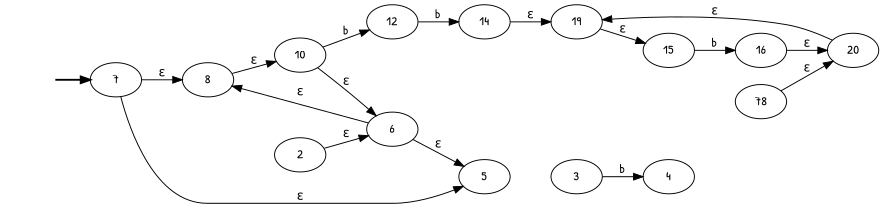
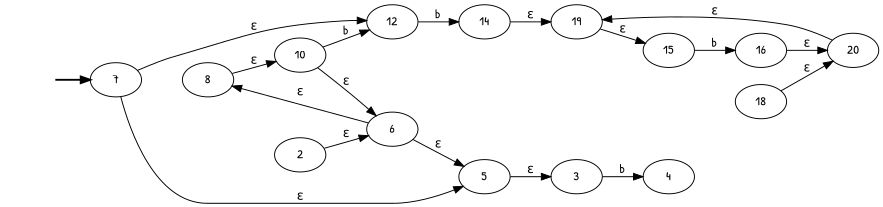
(157, 80) -> (245, 36)
(761, 102) -> (761, 102)
none -> (526, 177)
